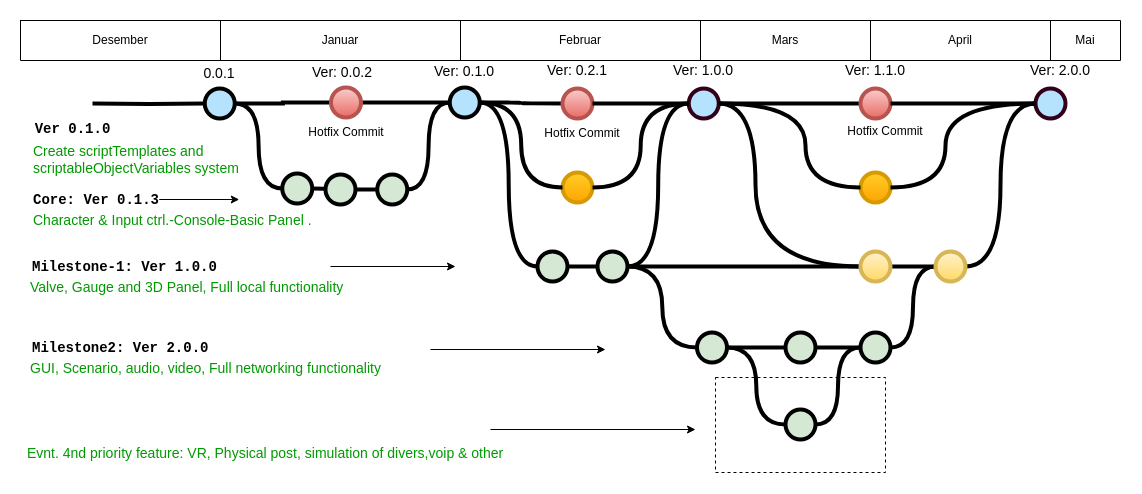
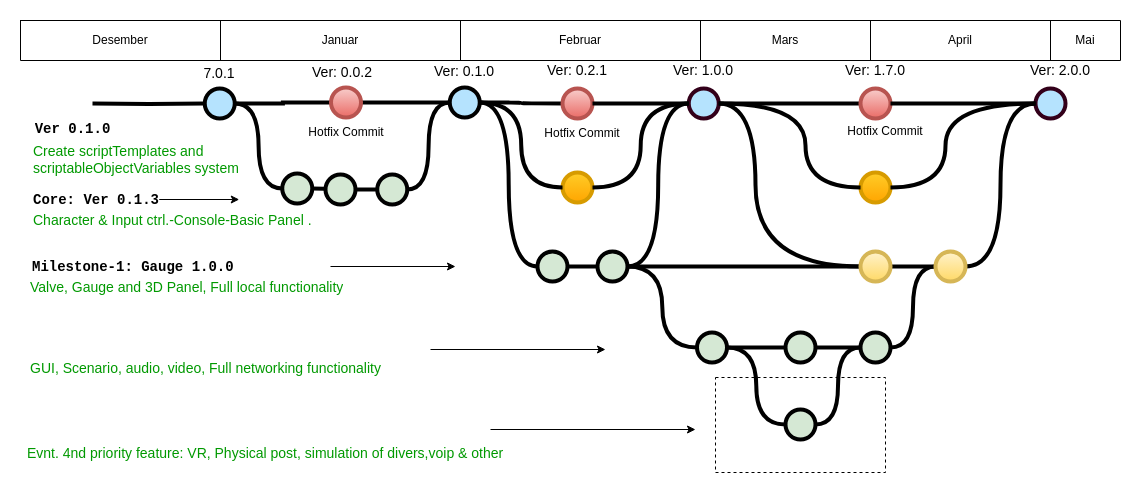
(876, 70) -> (876, 70)
(220, 73) -> (220, 73)
(106, 267) -> (114, 267)
(160, 348) -> none
